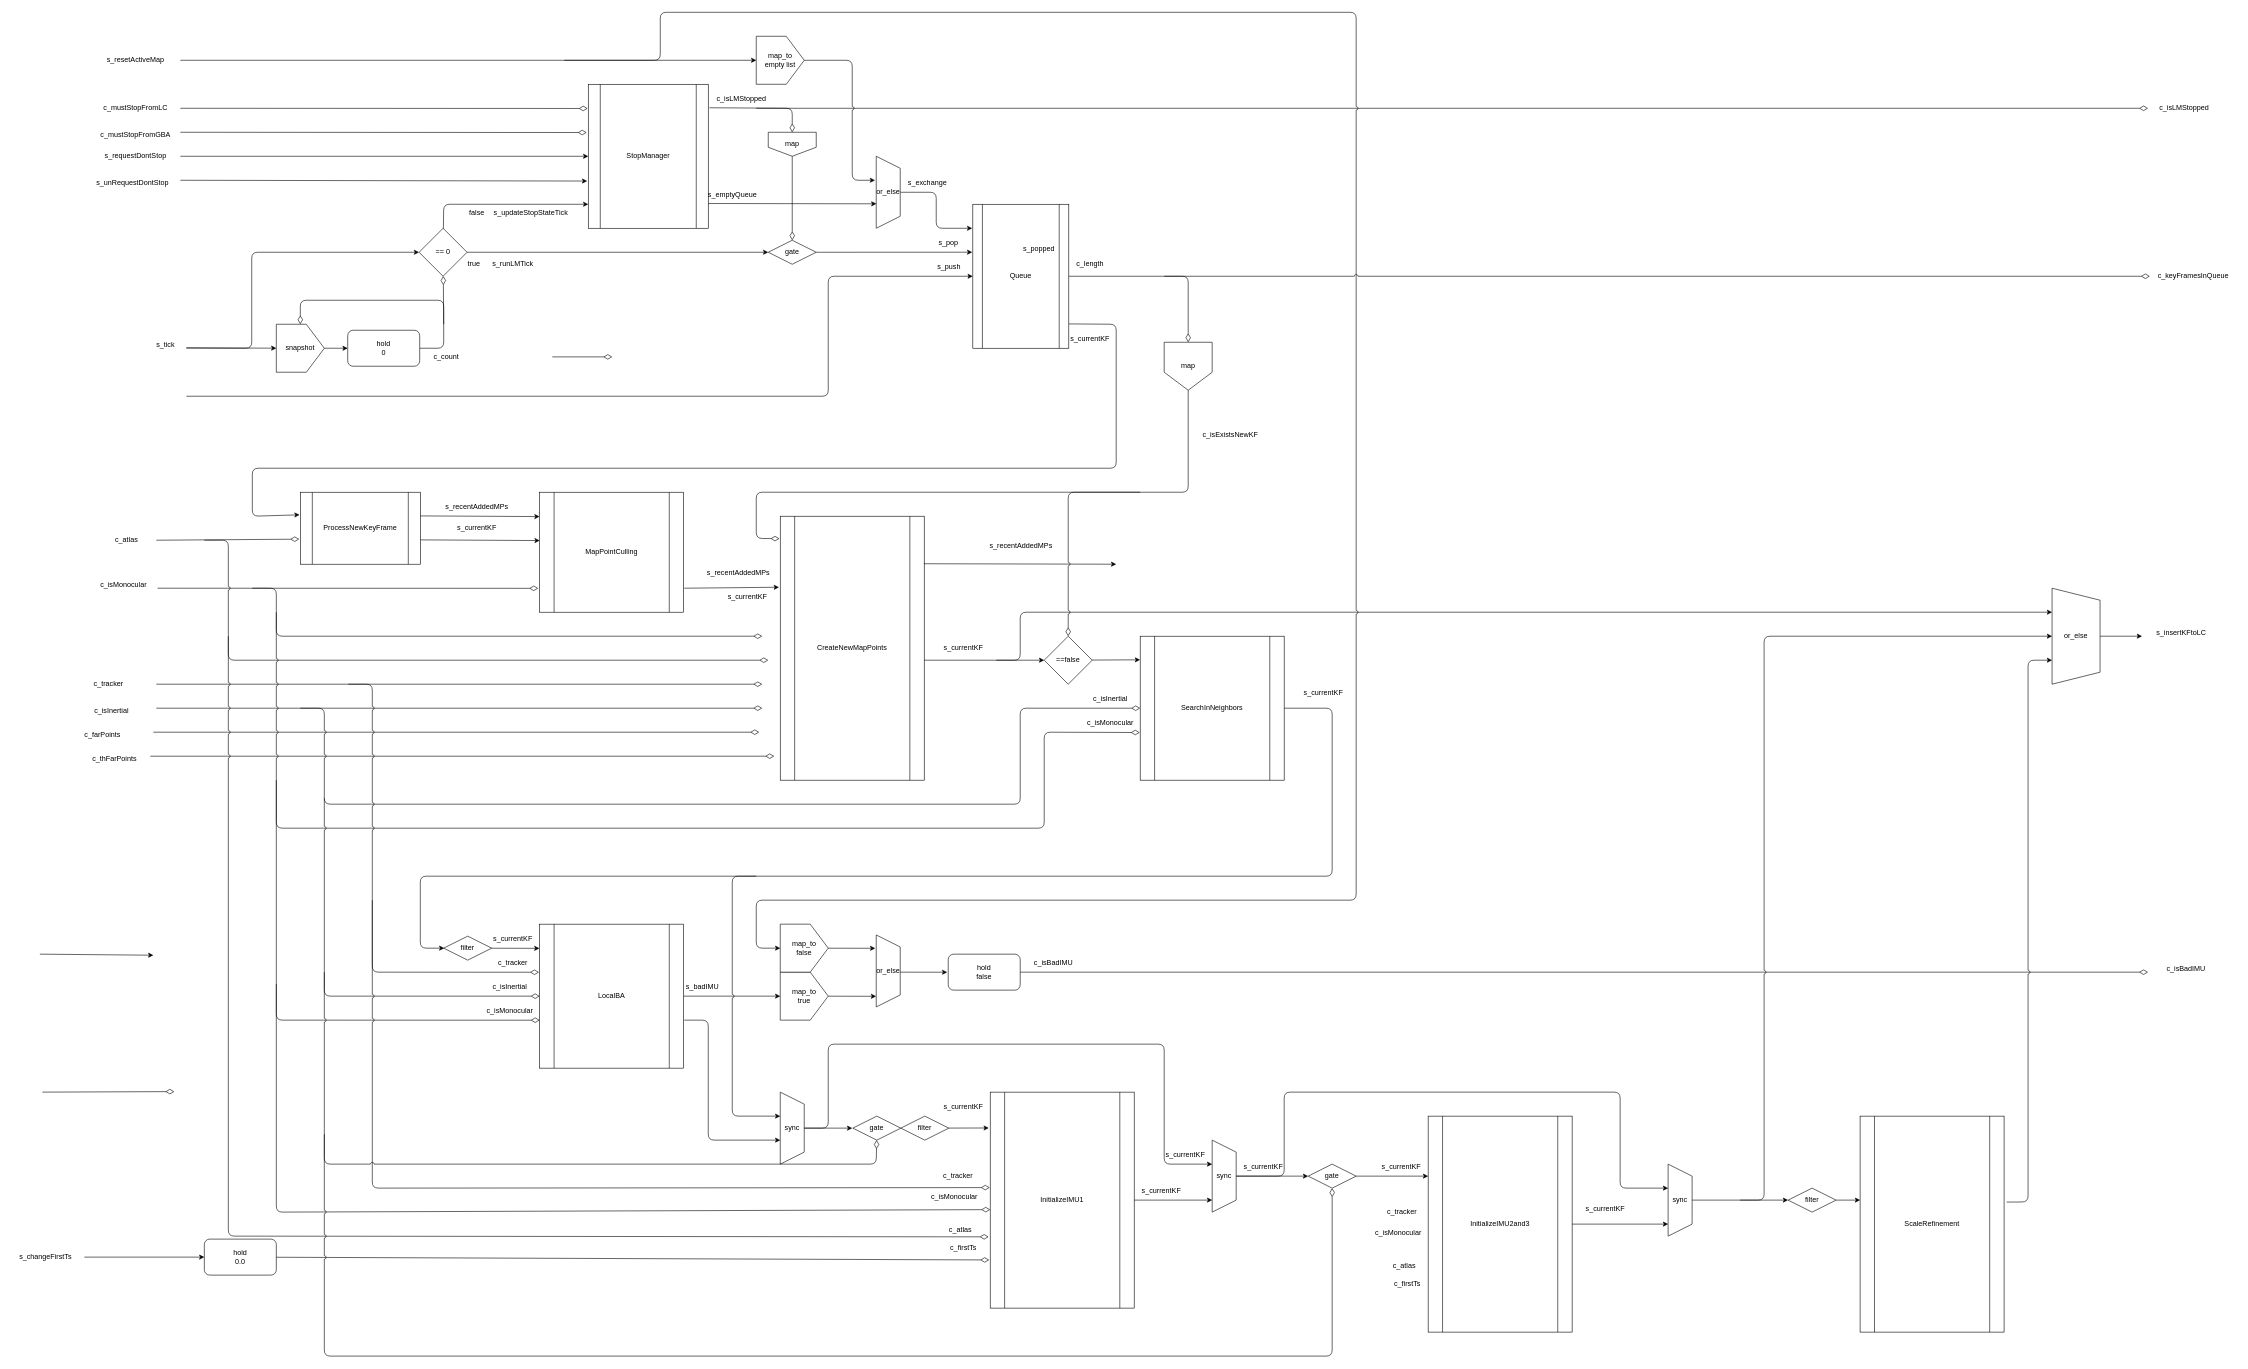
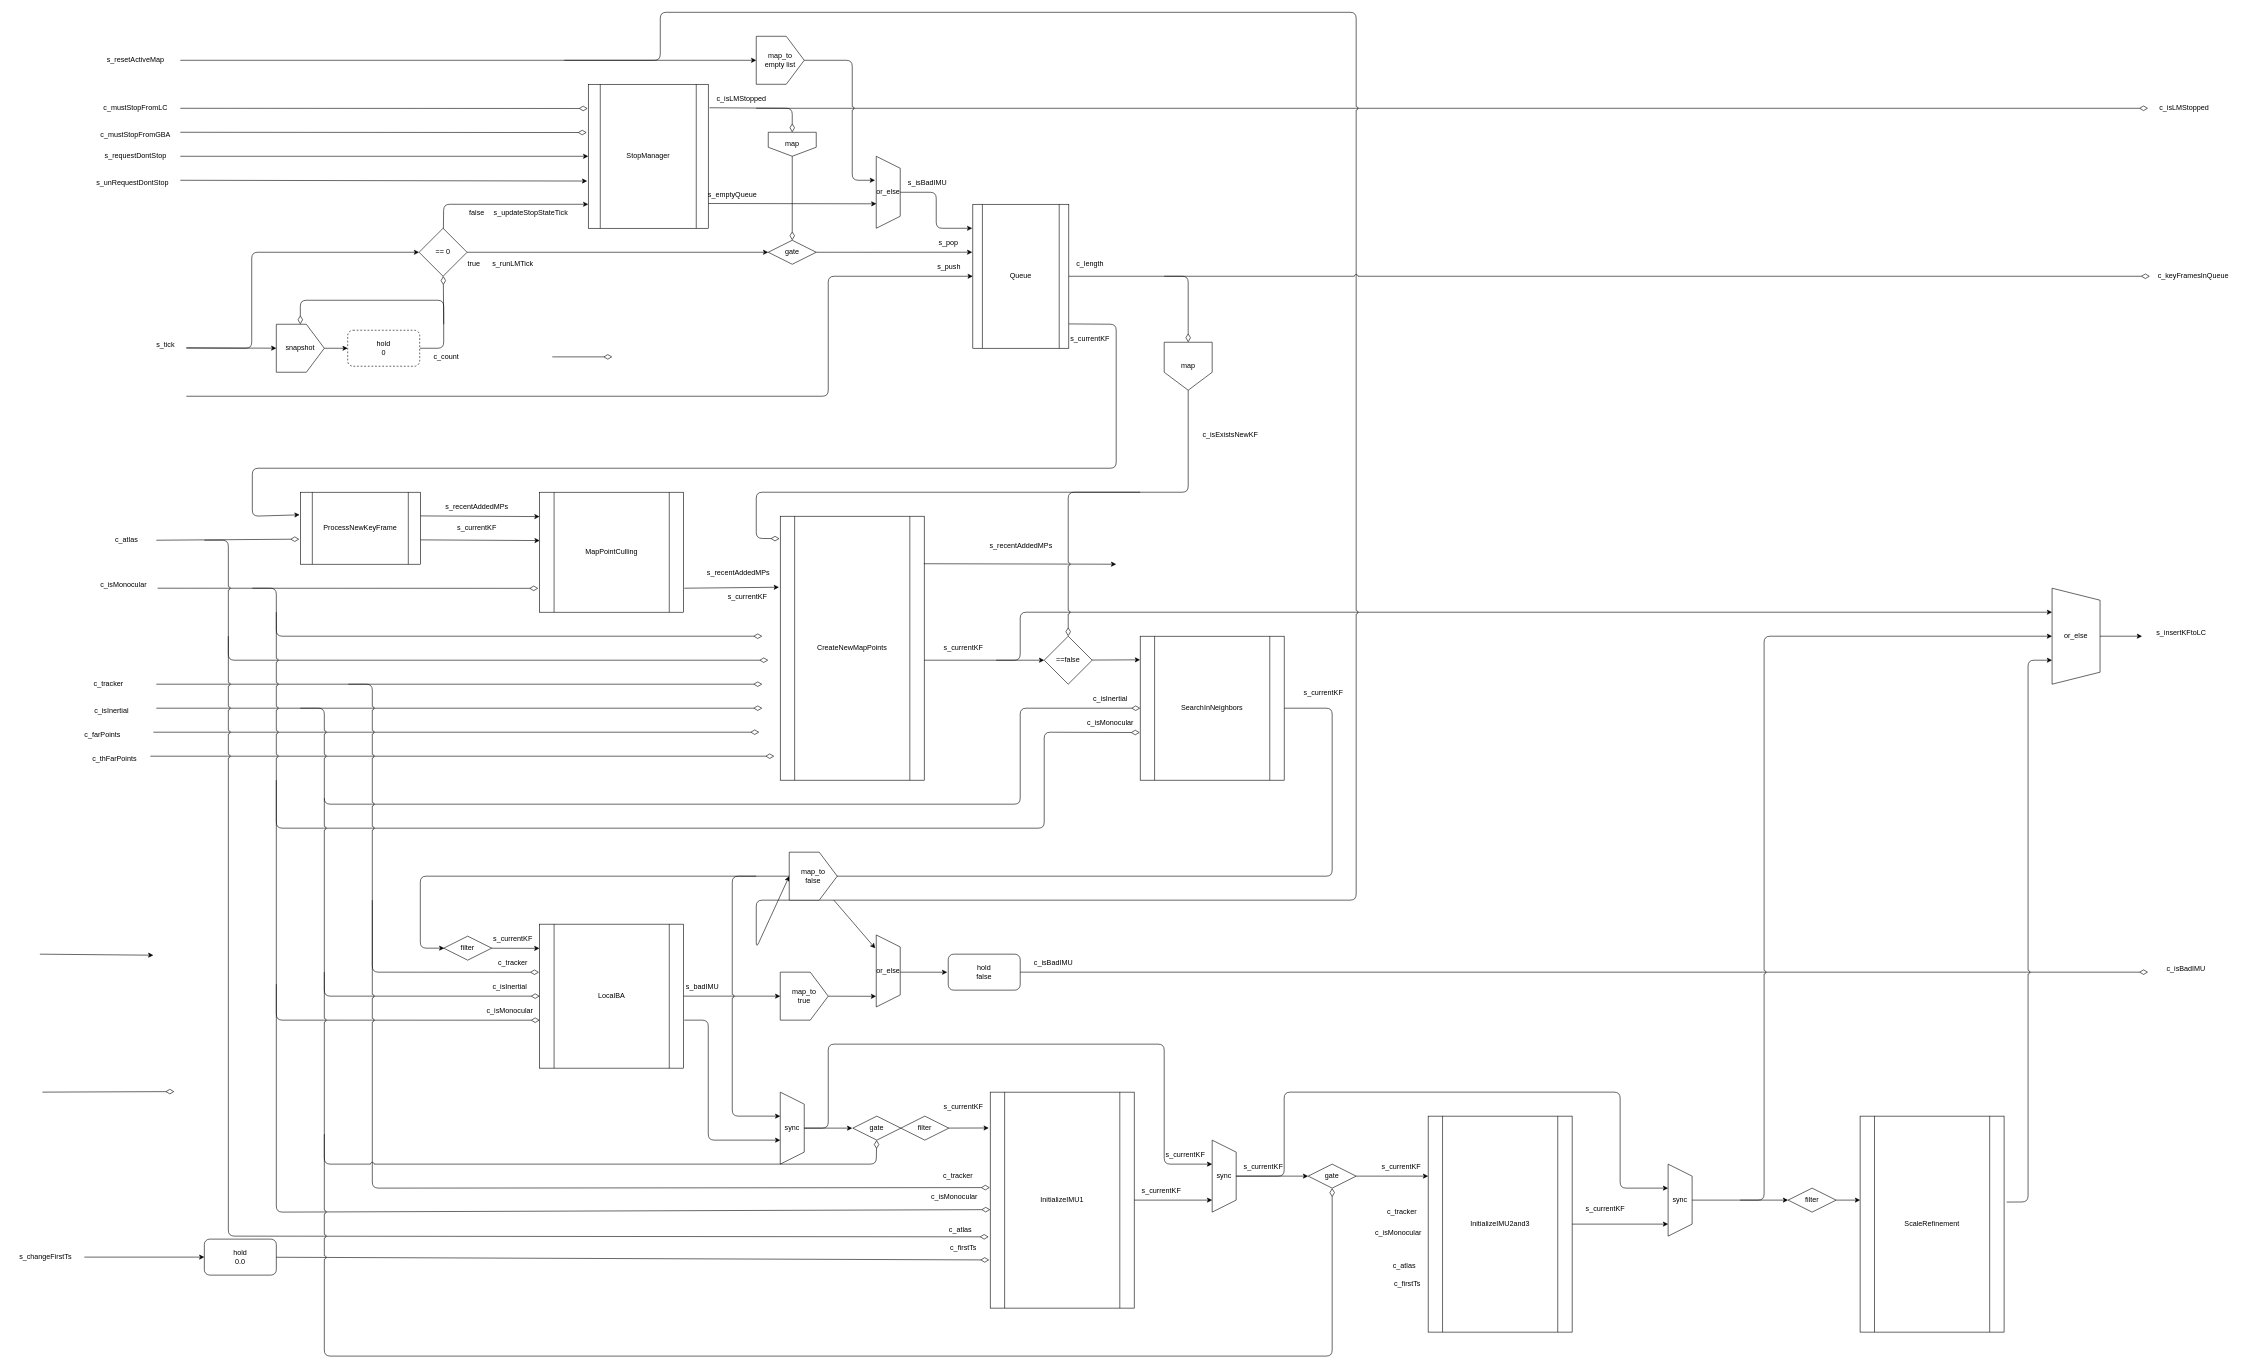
(928, 183) -> (928, 183)
(1039, 249) -> none
(384, 348) -> (384, 348)
(804, 948) -> (813, 876)
